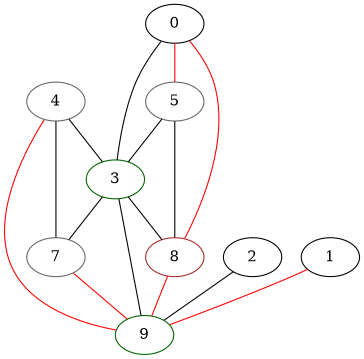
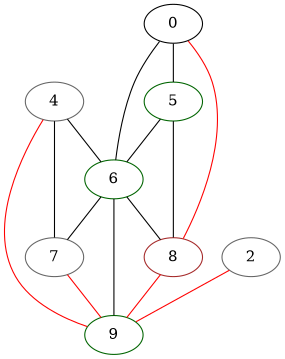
(175, 63) -> (173, 63)
(175, 102) -> (173, 102)
(115, 179) -> (114, 179)
(253, 257) -> (251, 257)
(330, 257) -> none
(199, 296) -> (183, 296)
